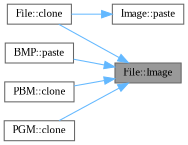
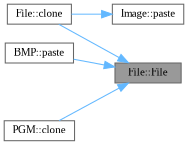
(148, 73) -> (148, 73)
(39, 92) -> none
